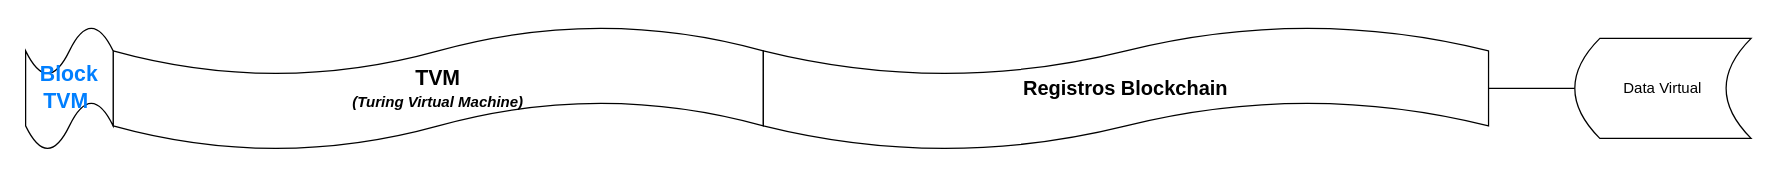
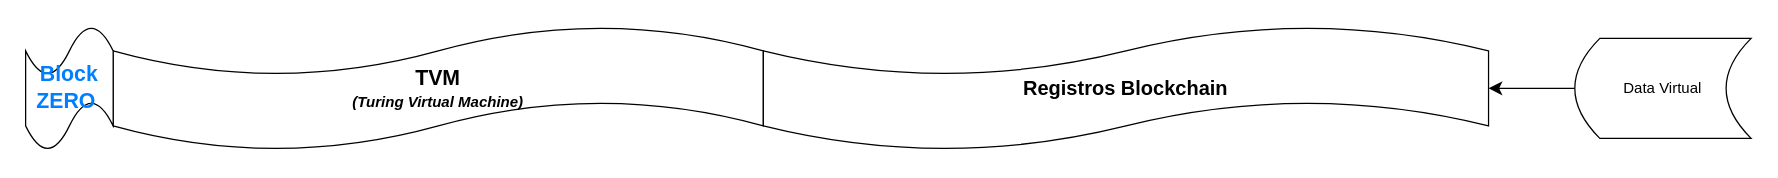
(69, 88) -> (69, 88)
(1495, 88) -> (1500, 88)
